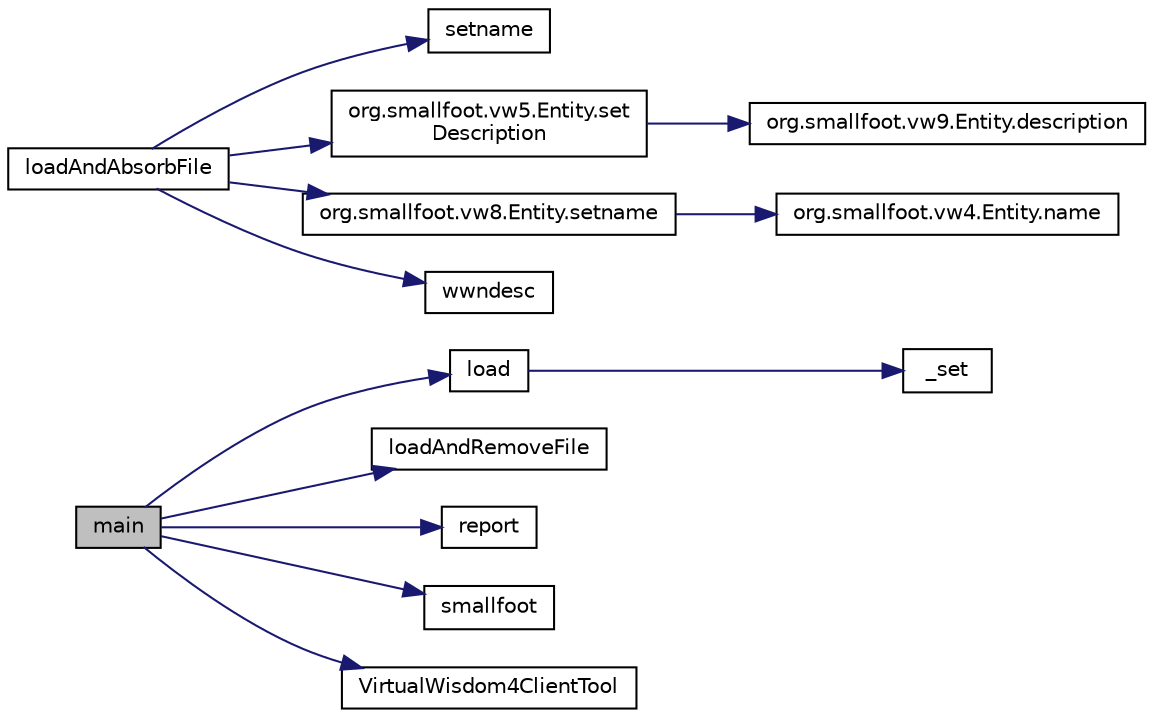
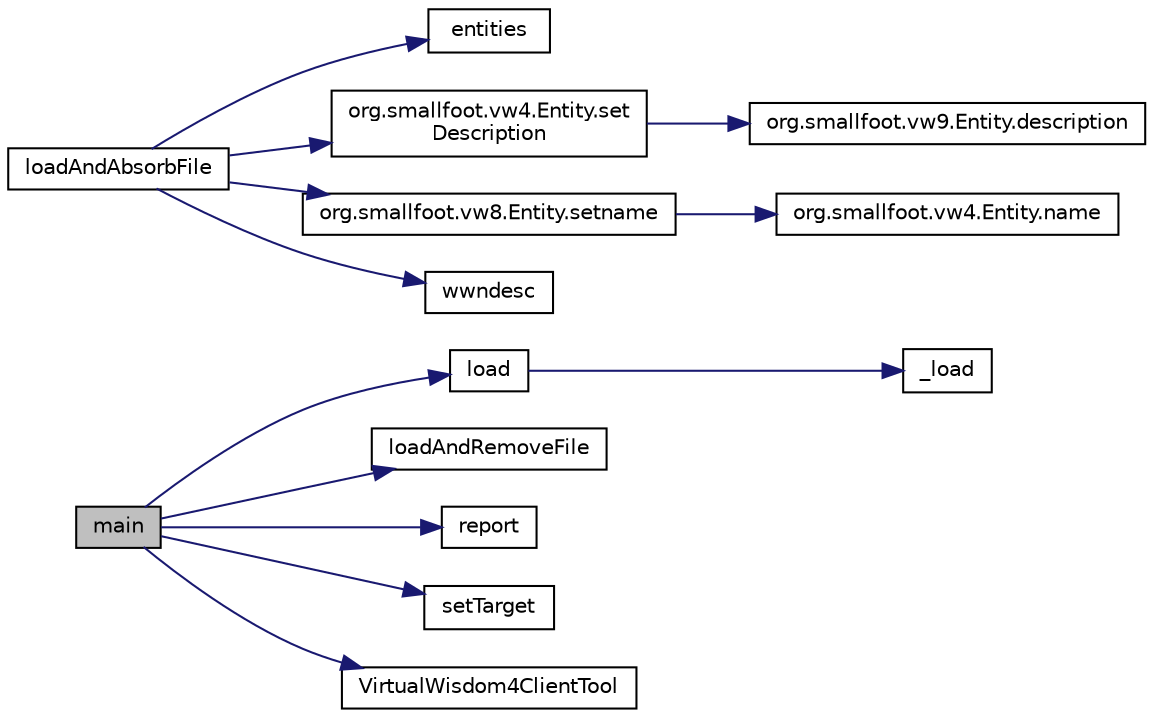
(489, 31) -> (489, 31)
(489, 124) -> (489, 124)
(947, 371) -> (947, 371)
(489, 608) -> (489, 608)
